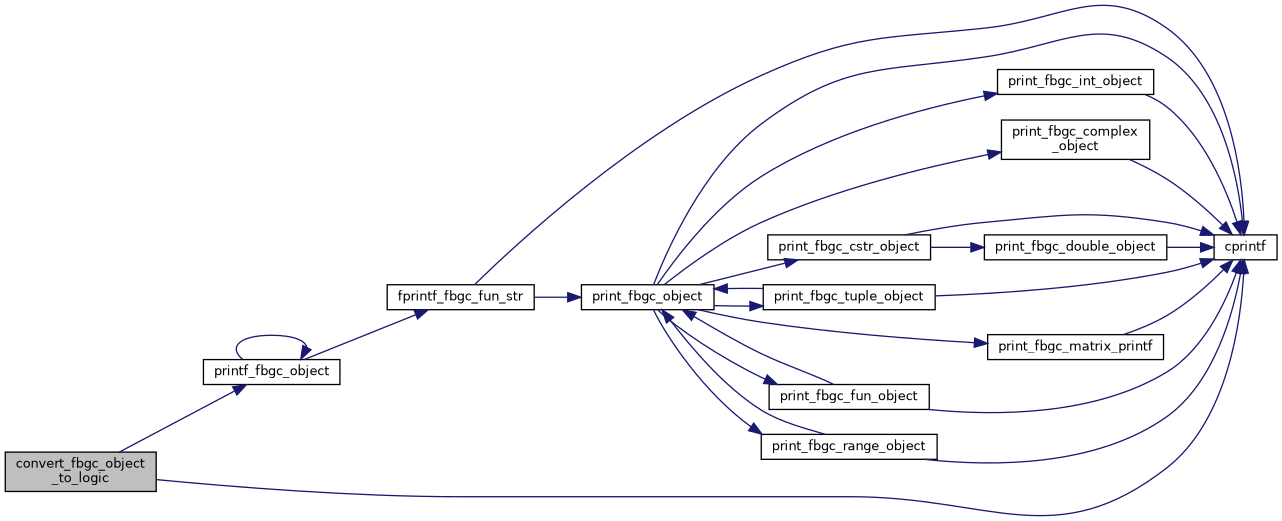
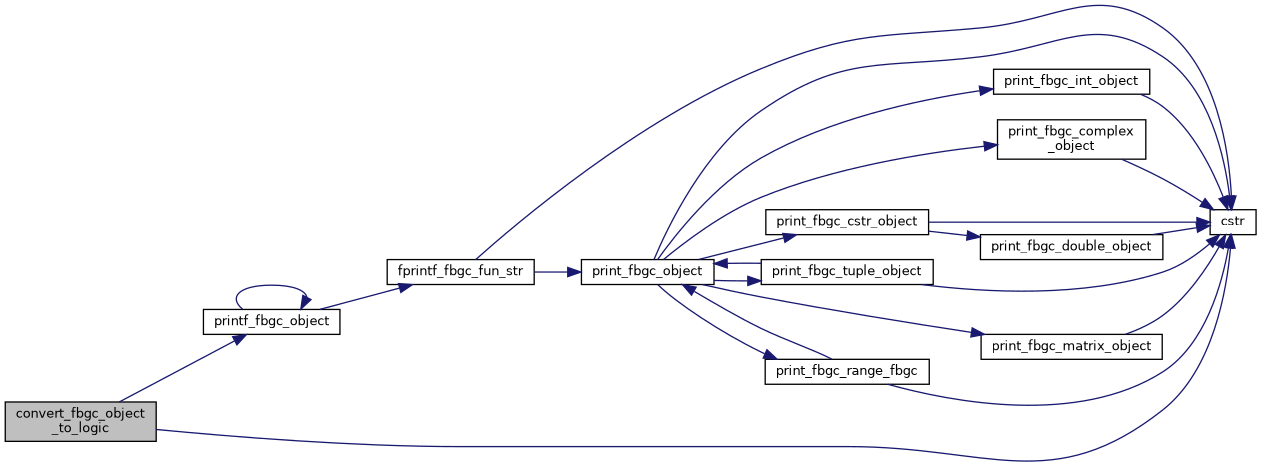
(1246, 247) -> (1233, 222)
(1076, 347) -> (1072, 347)
(849, 397) -> none
(849, 447) -> (847, 372)
